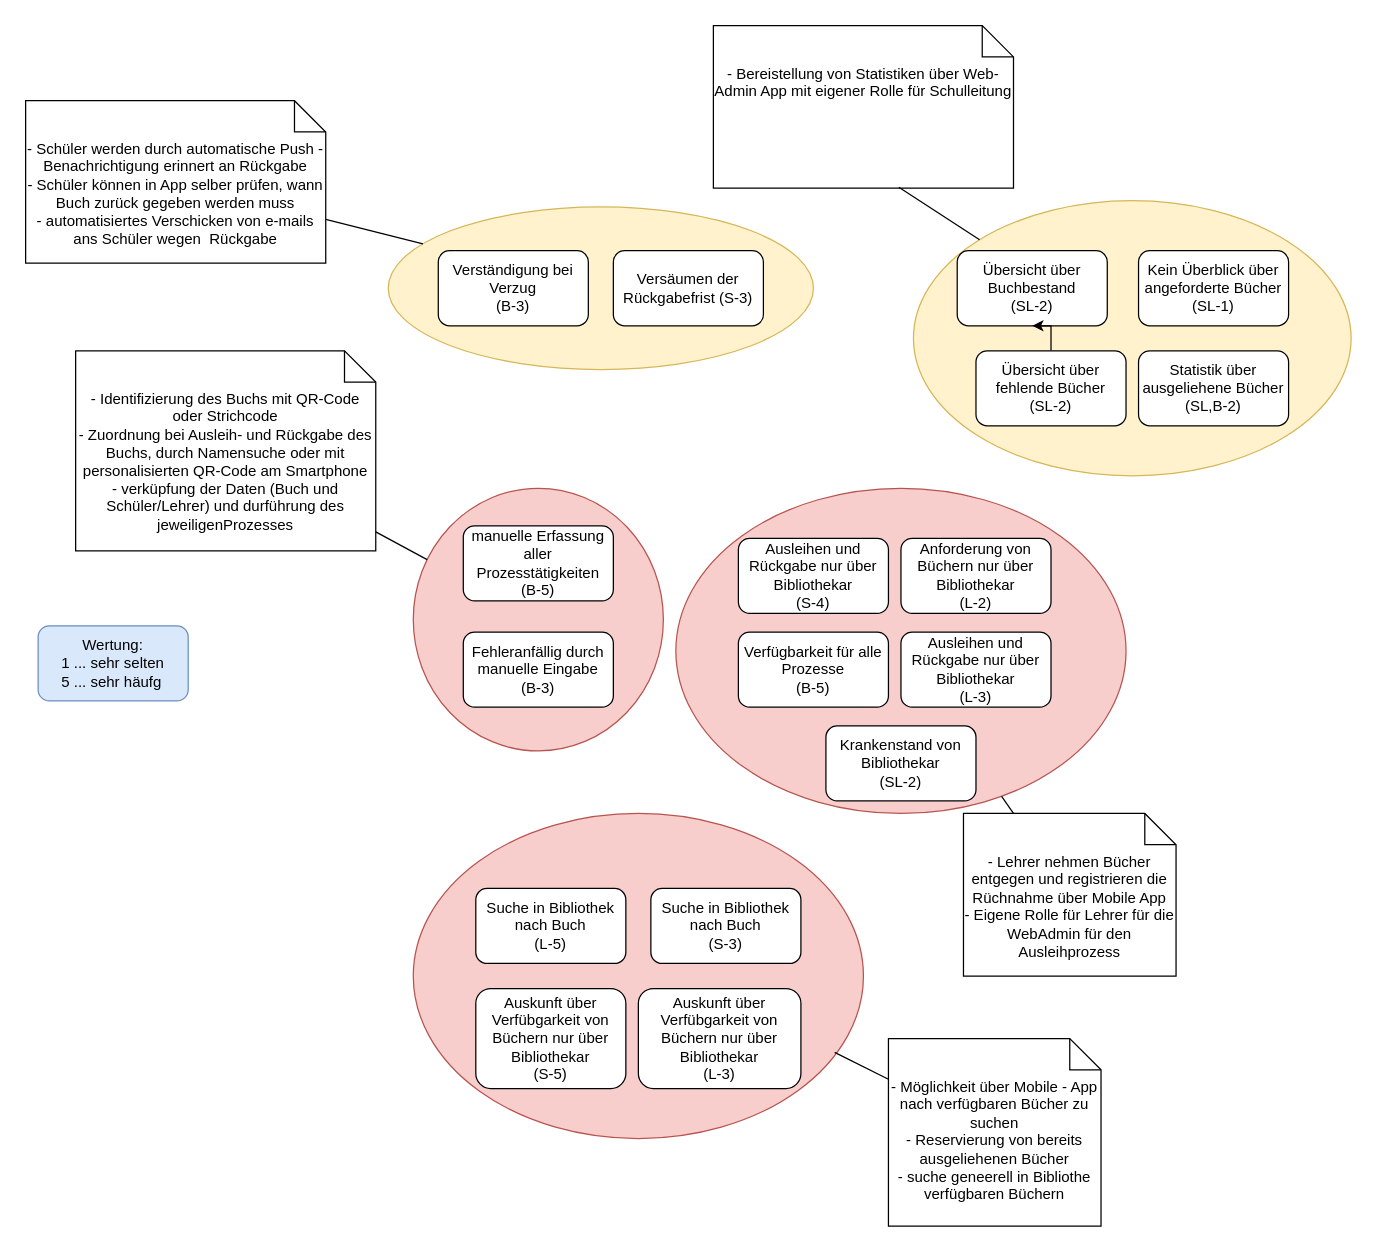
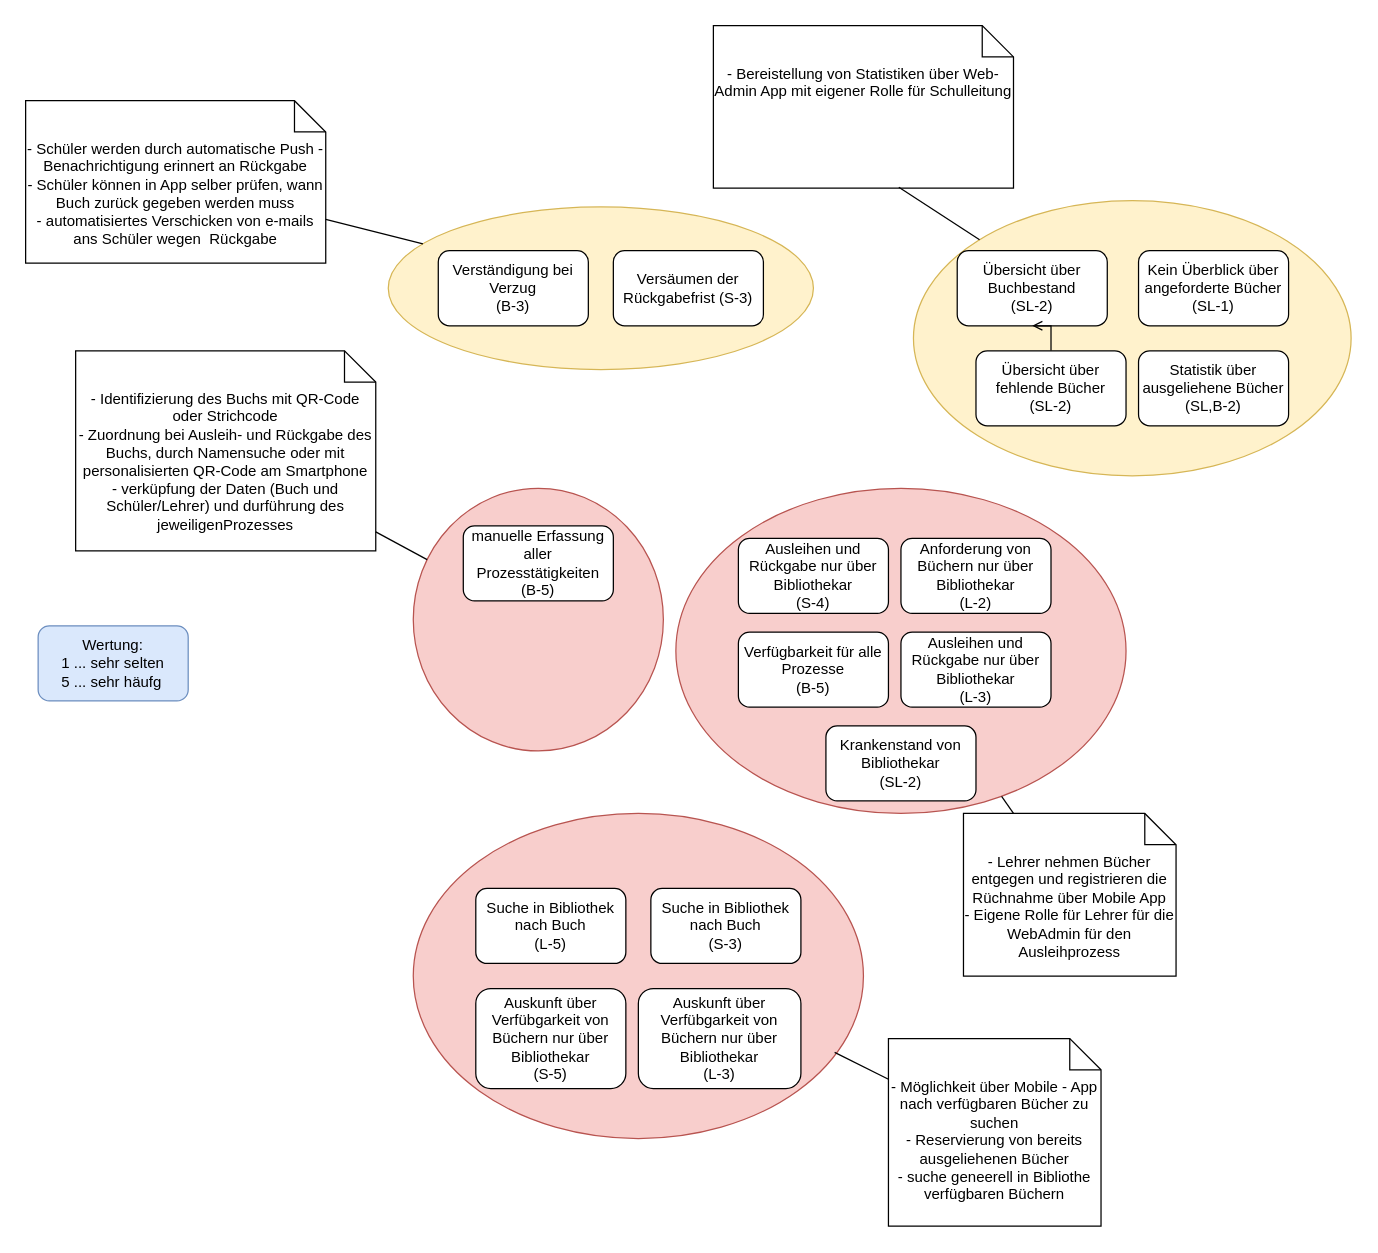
(1042, 326) -> (1040, 326)
(538, 669) -> none
